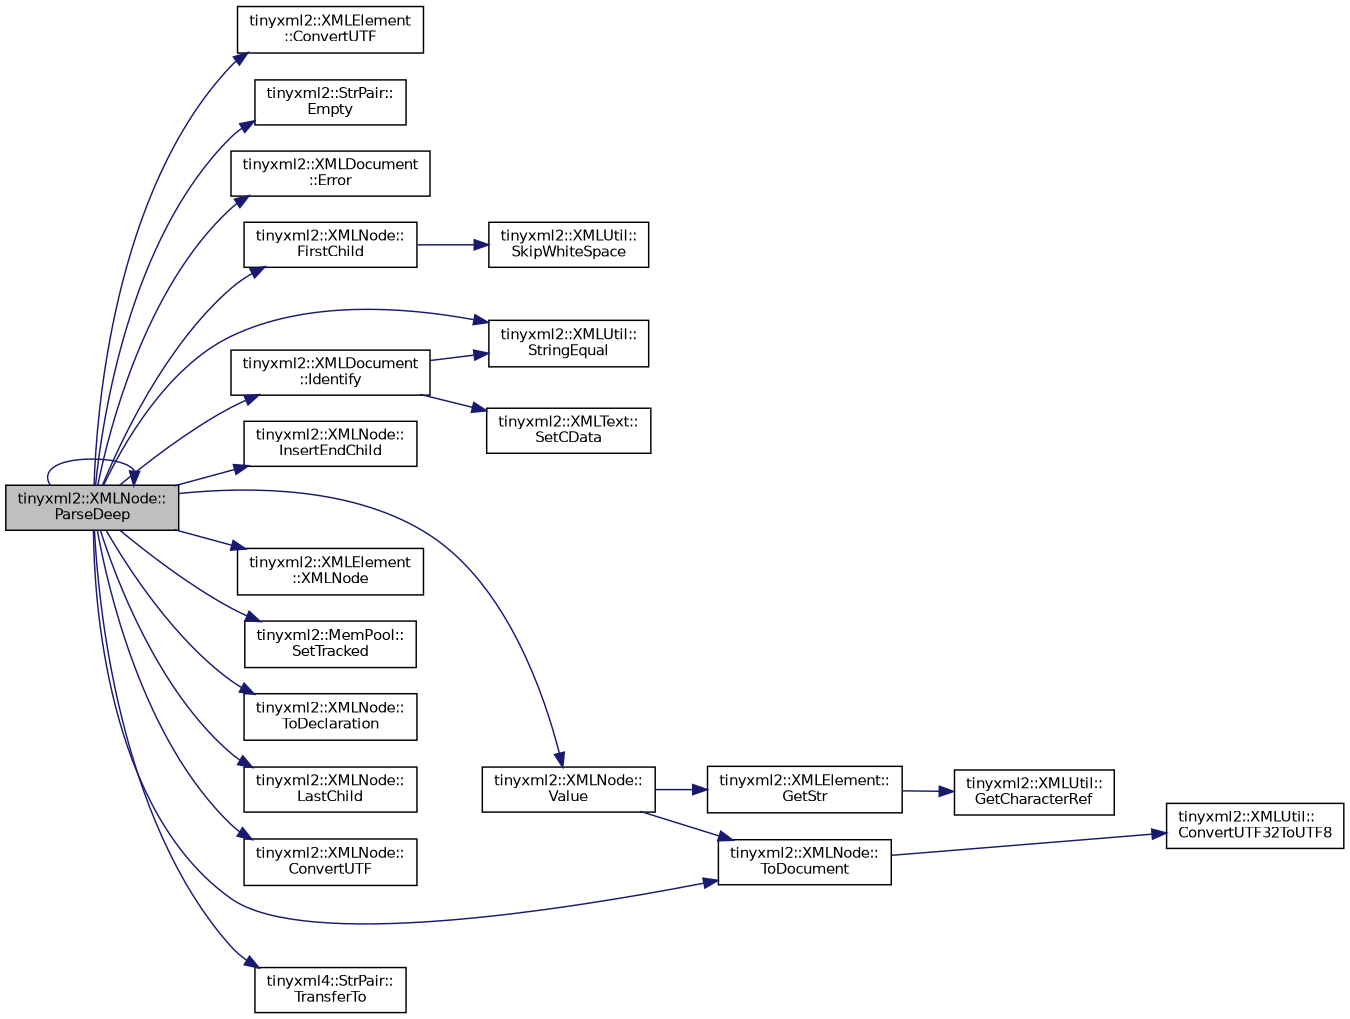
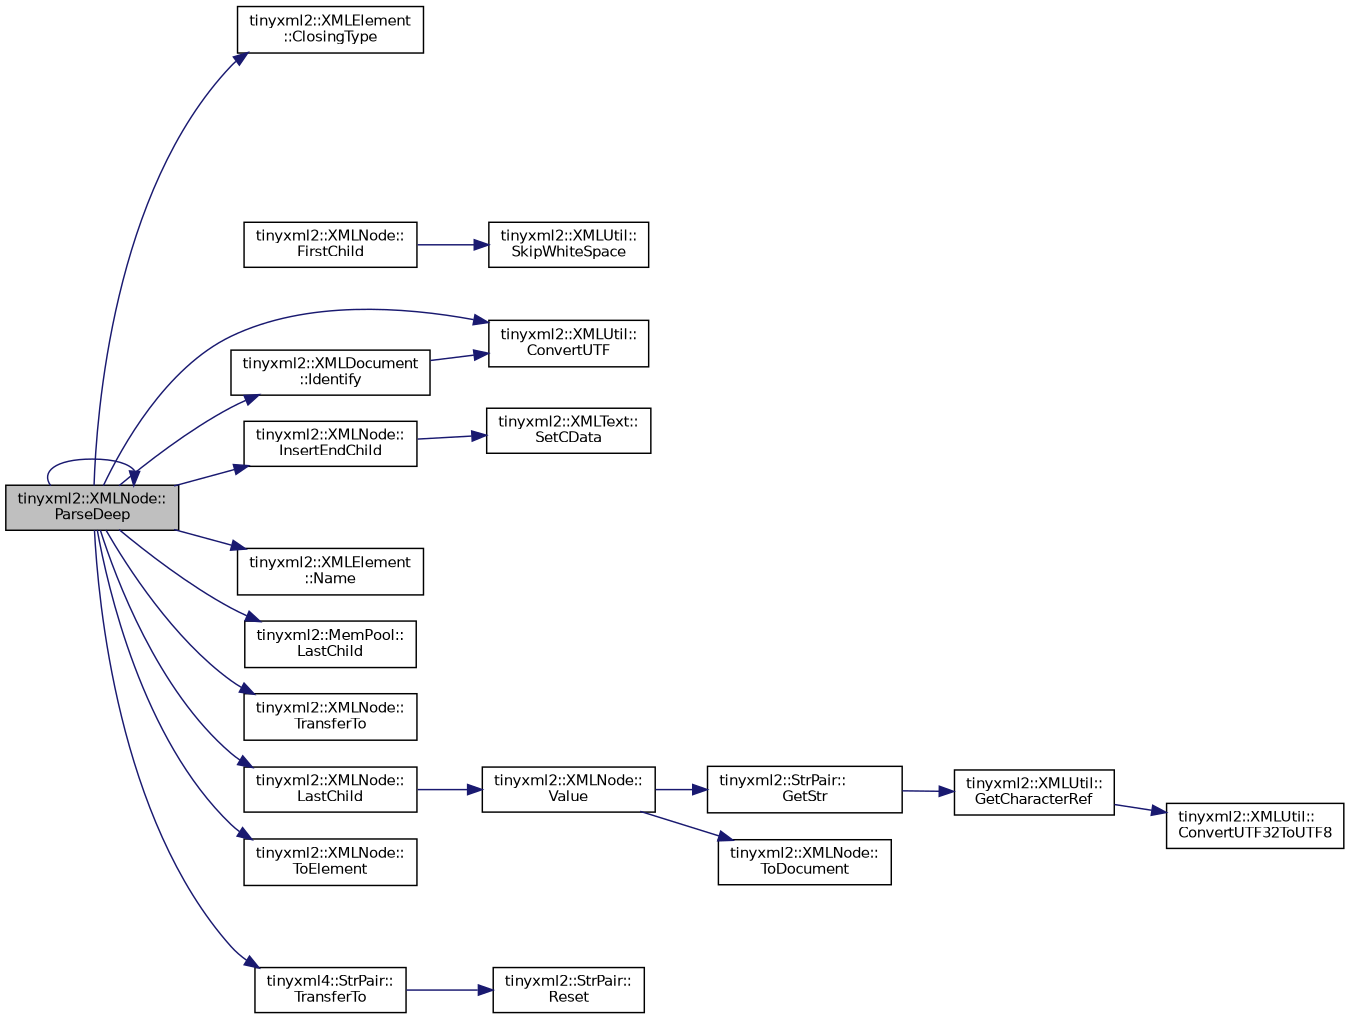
(331, 30) -> (331, 30)
(331, 102) -> none
(331, 174) -> none
(569, 344) -> (569, 344)
(163, 369) -> none
(446, 401) -> (445, 438)
(430, 535) -> (442, 790)
(331, 572) -> (331, 572)
(331, 644) -> (331, 644)
(331, 717) -> (331, 717)
(805, 790) -> (805, 790)
(1022, 845) -> (1133, 807)
(331, 862) -> (331, 862)
(264, 913) -> none
none -> (569, 990)
